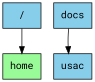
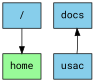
(68, 38) -> (78, 45)
